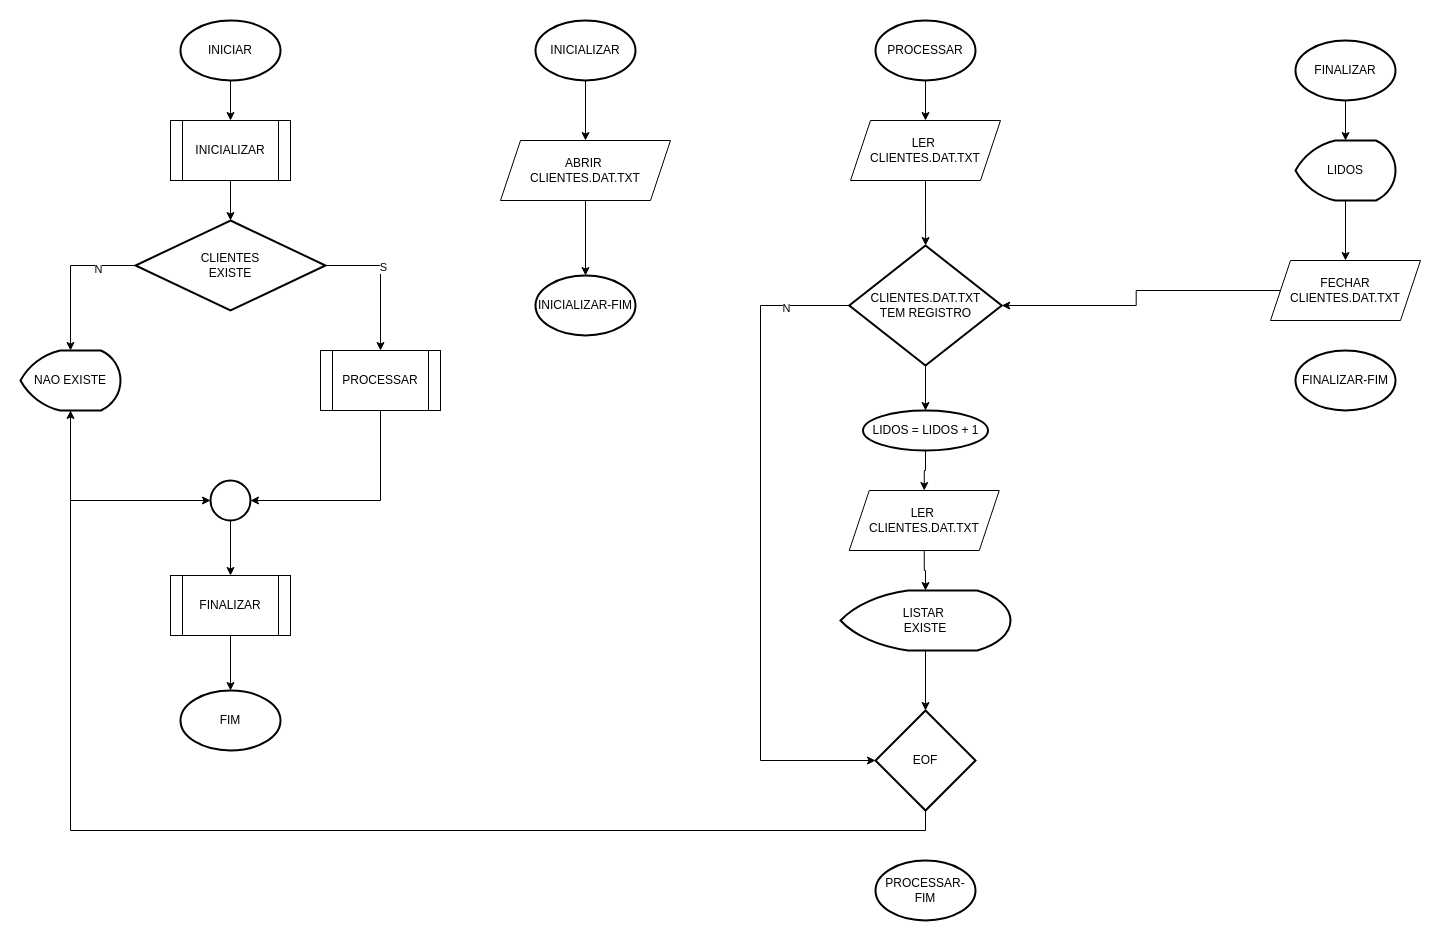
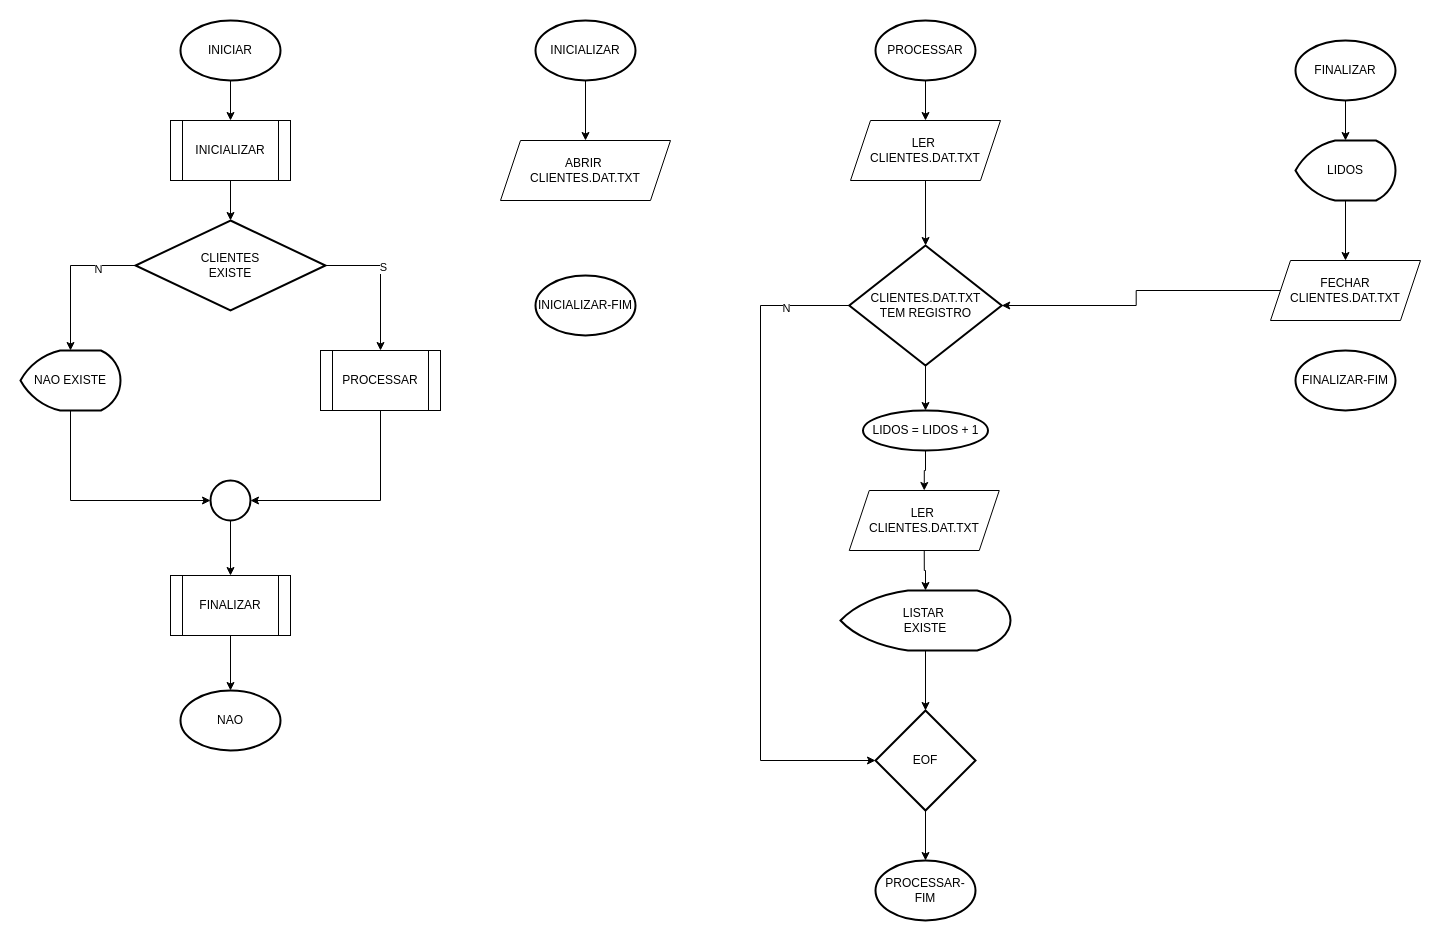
(586, 235) -> none
(231, 721) -> (231, 721)
(336, 831) -> (926, 841)
